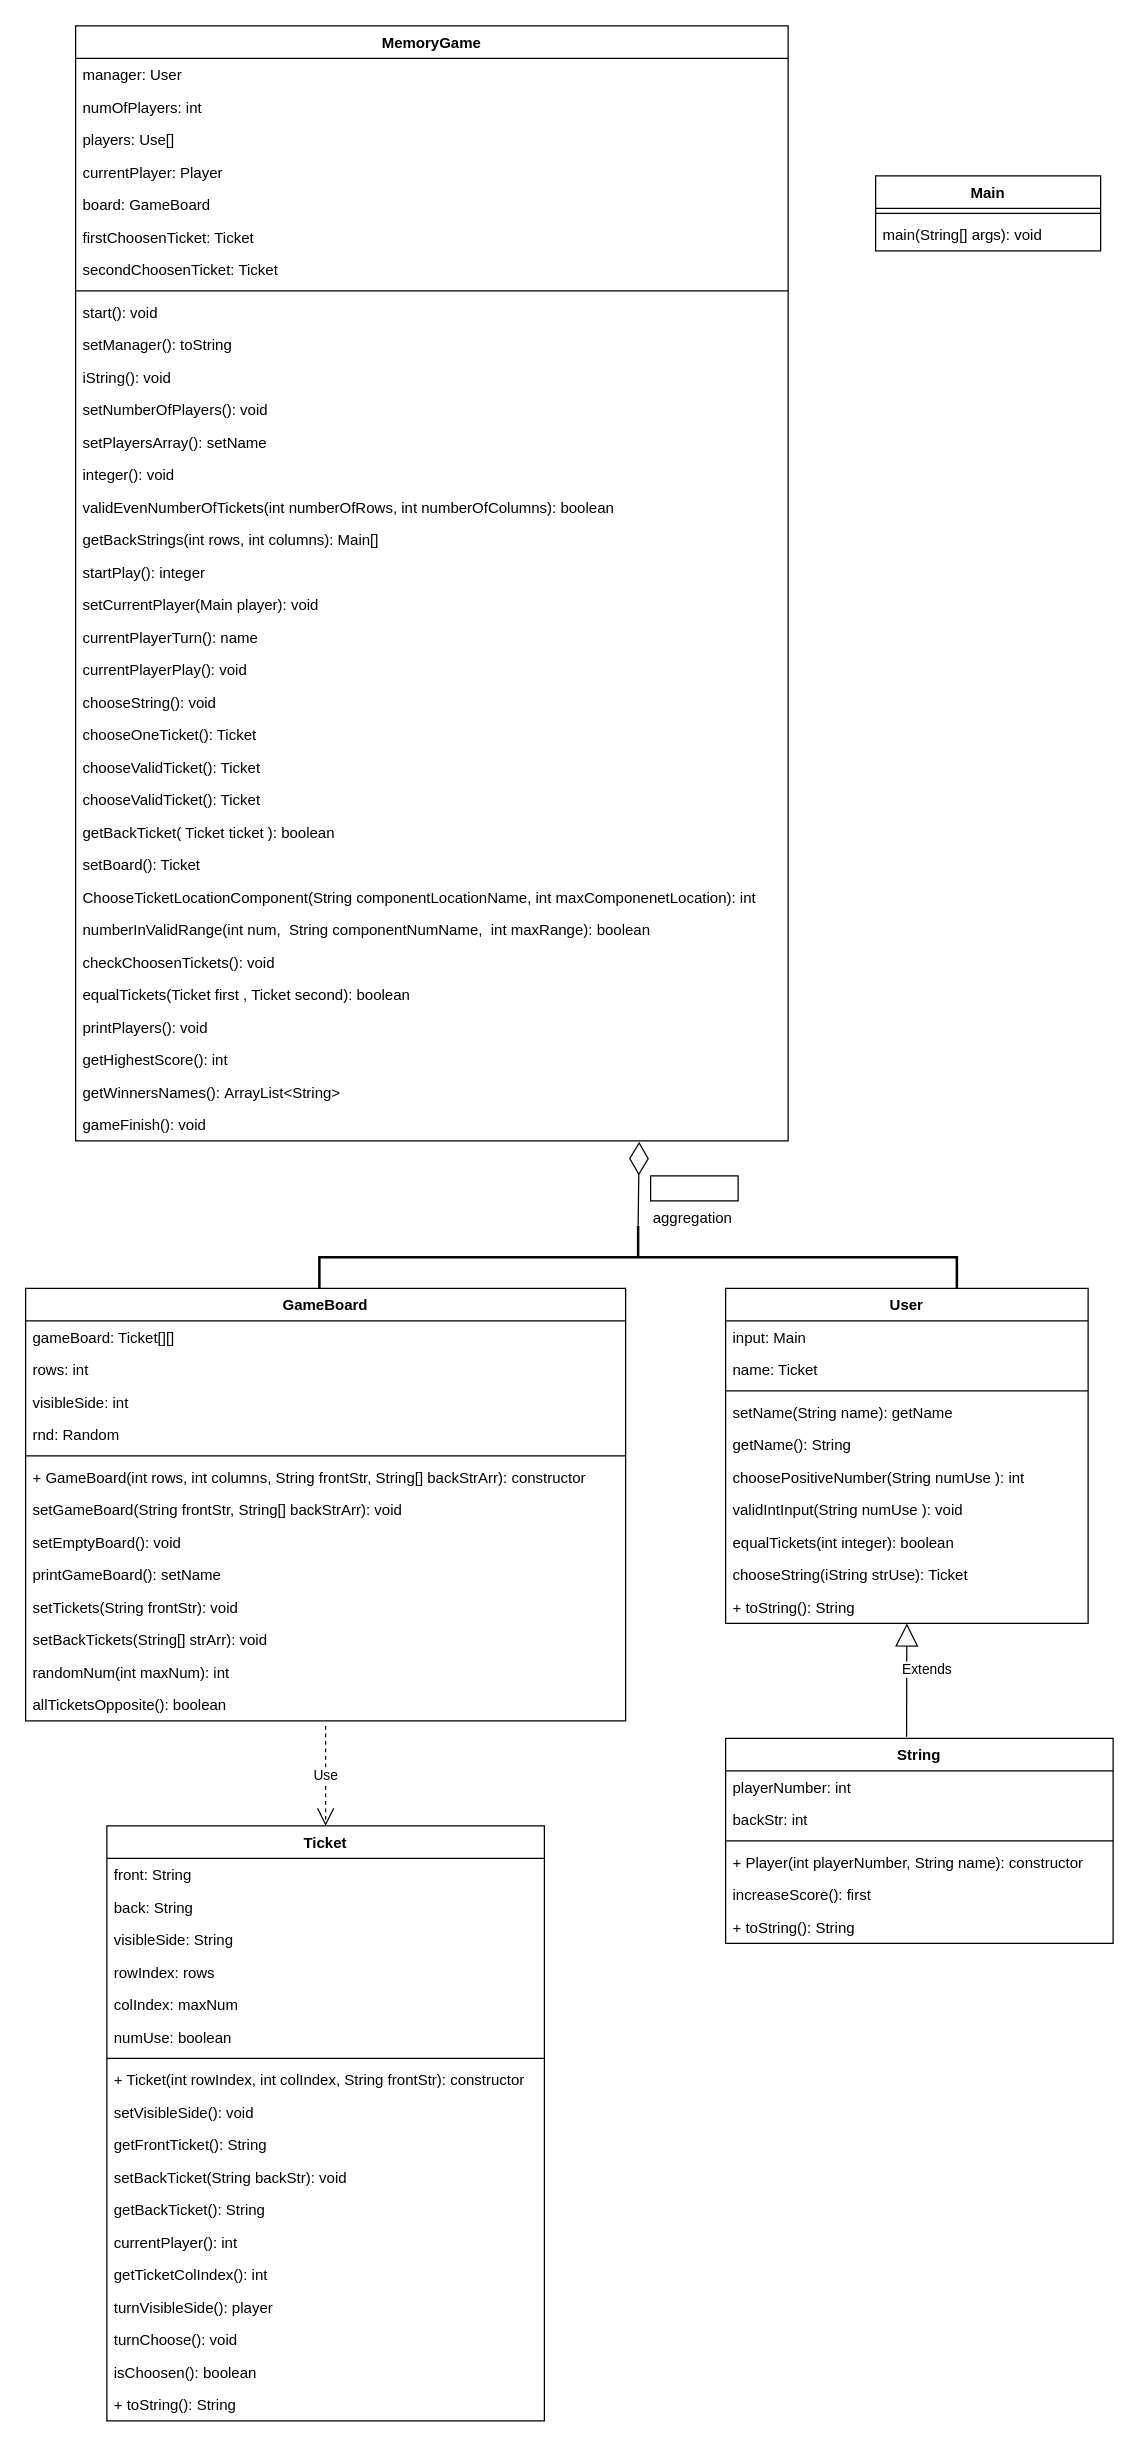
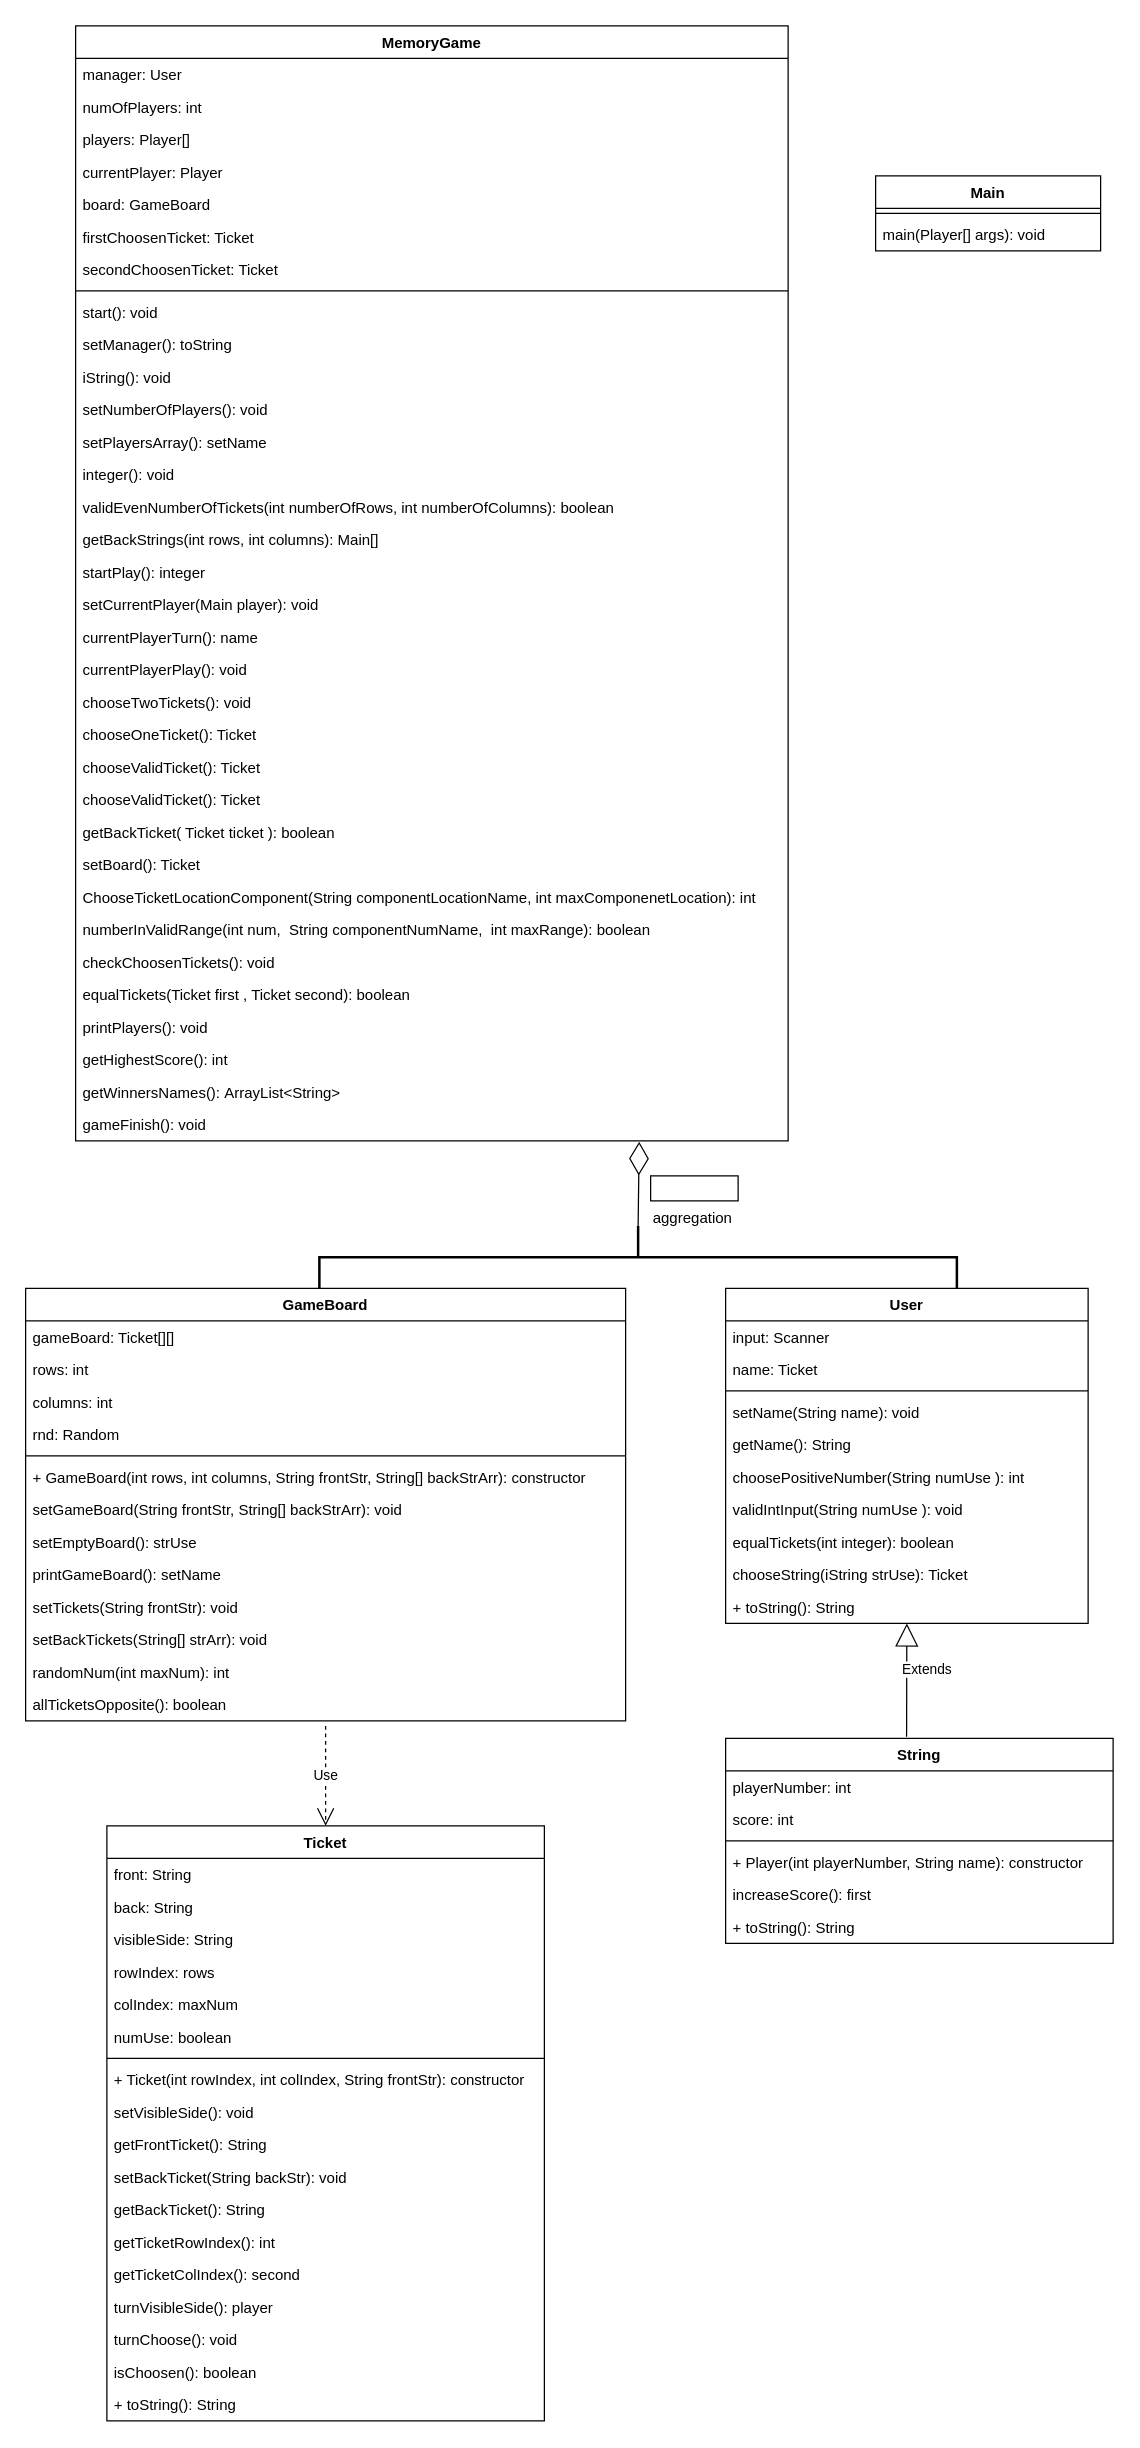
(135, 140) -> (146, 140)
(976, 235) -> (976, 235)
(159, 703) -> (176, 703)
(771, 1338) -> (785, 1338)
(86, 1403) -> (75, 1403)
(847, 1413) -> (832, 1413)
(115, 1543) -> (125, 1543)
(777, 1820) -> (769, 1820)
(190, 2243) -> (207, 2243)
(205, 2275) -> (219, 2275)
